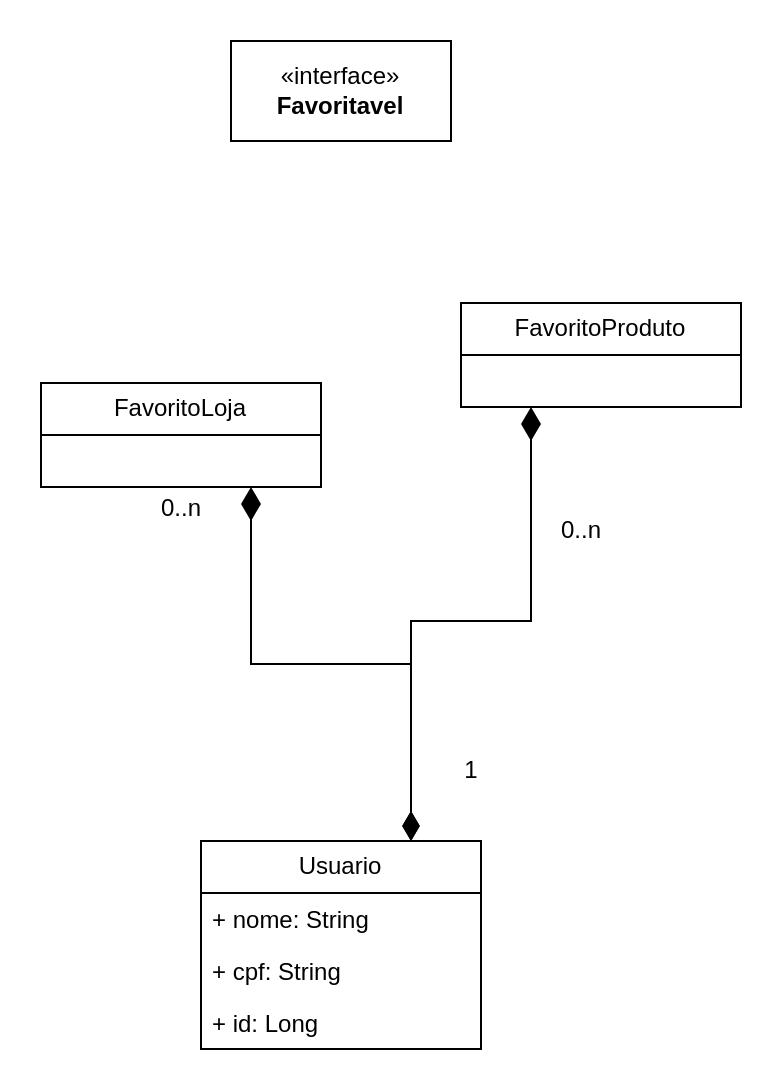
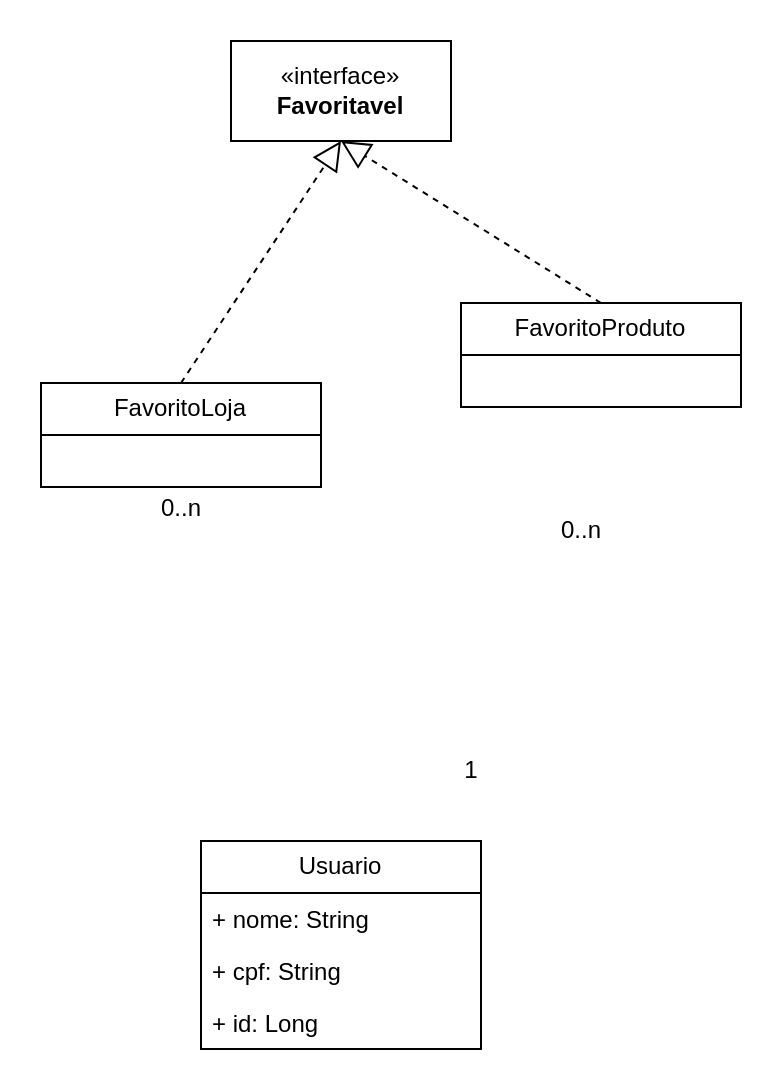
none -> (482, 229)
none -> (254, 273)
(531, 610) -> none
(257, 664) -> none
